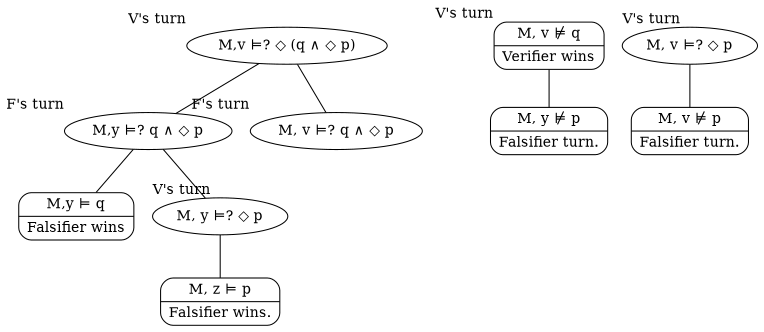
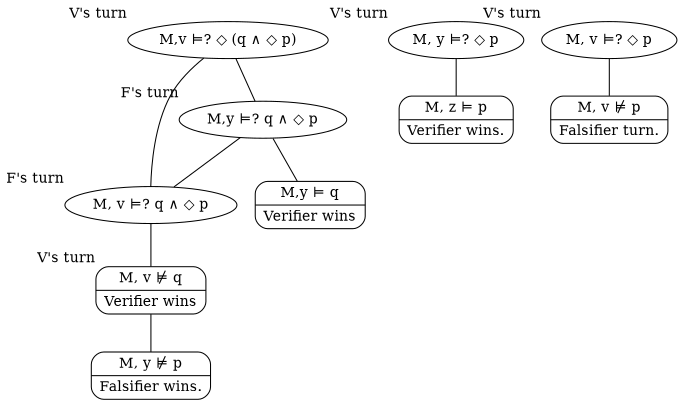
(549, 142) -> (151, 387)
(184, 174) -> (207, 162)
(76, 228) -> (310, 216)
none -> (151, 245)
(220, 313) -> (456, 131)
